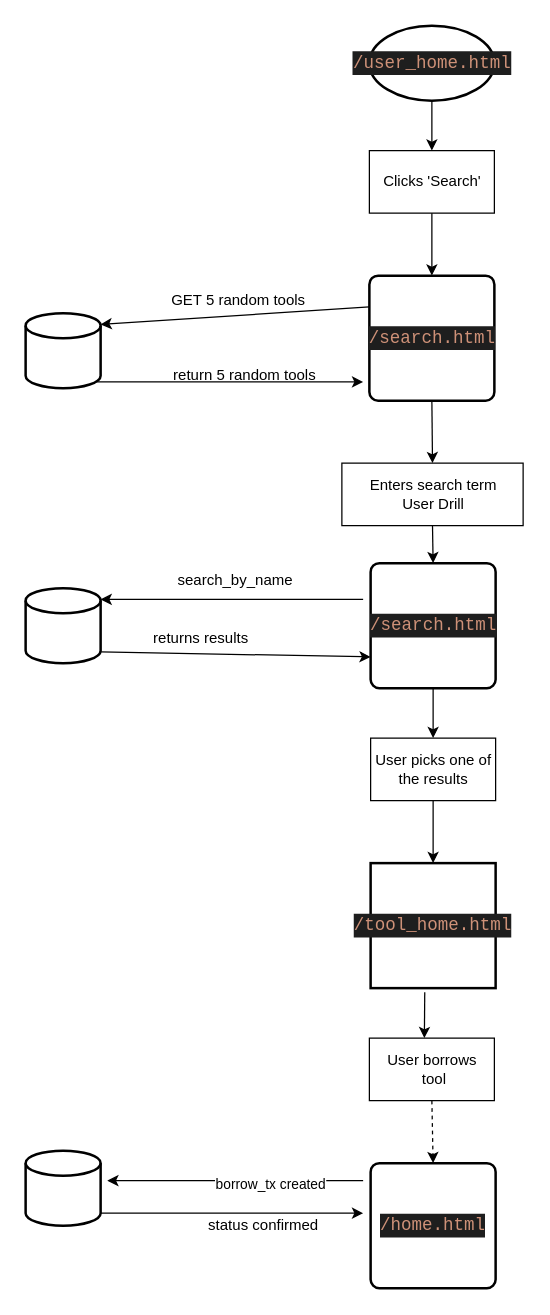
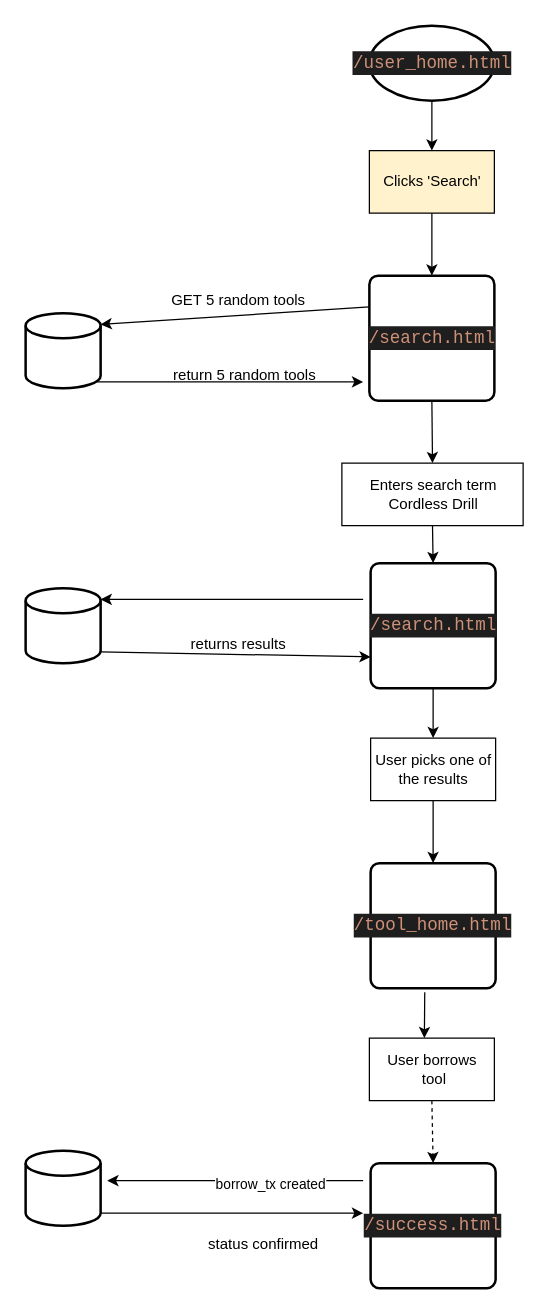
(432, 182) -> (432, 182)
(434, 494) -> (434, 494)
(251, 582) -> none
(201, 638) -> (238, 644)
(433, 926) -> (433, 926)
(263, 1226) -> (263, 1244)
(433, 1226) -> (433, 1226)
